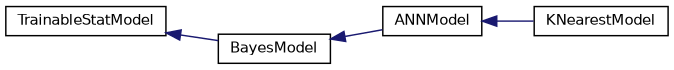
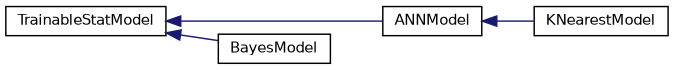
(364, 33) -> (282, 21)
